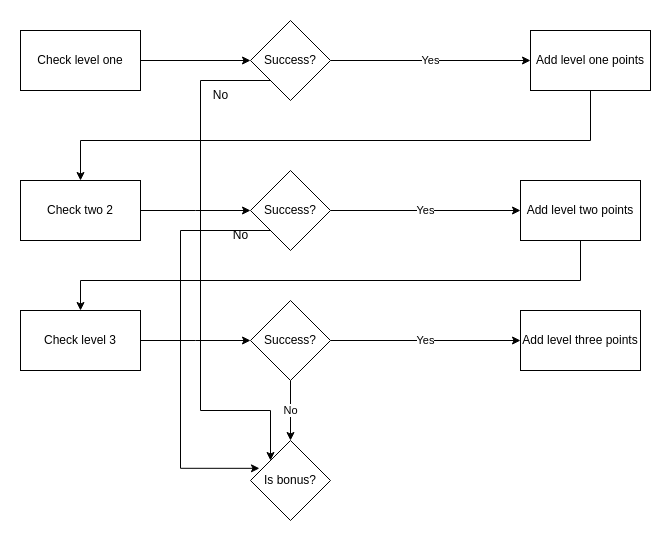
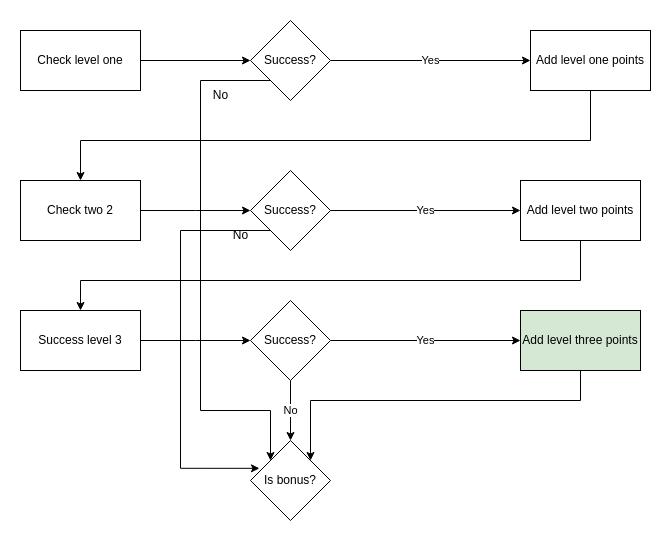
(81, 341) -> (81, 341)
(581, 341) -> (581, 341)
none -> (435, 401)
